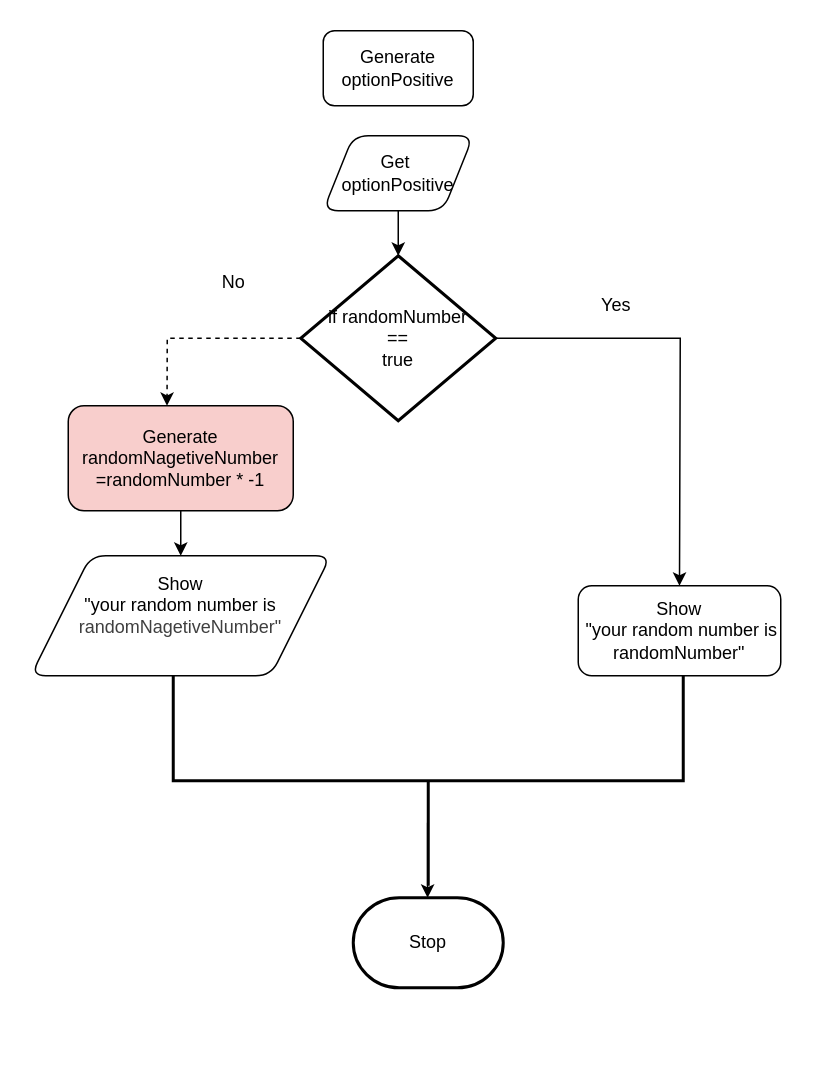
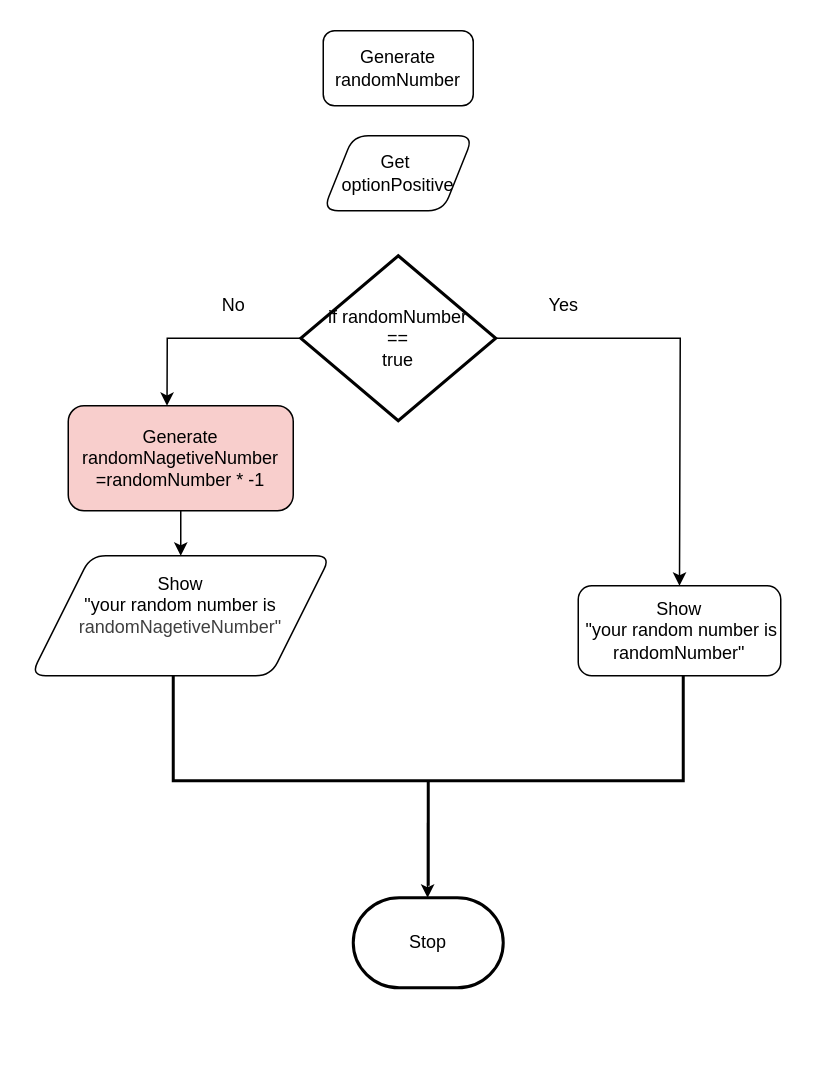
(398, 68) -> (398, 68)
(398, 228) -> none
(233, 283) -> (233, 305)
(616, 305) -> (563, 305)
(203, 338) -> (203, 338)
